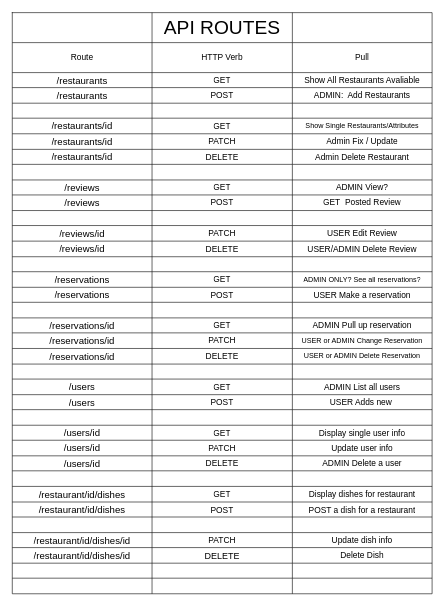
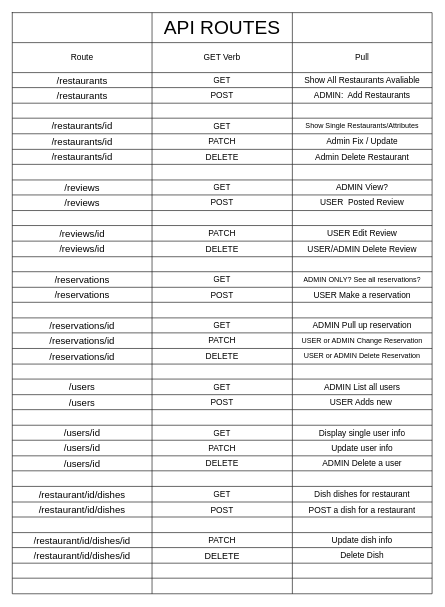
(222, 57) -> (222, 57)
(362, 203) -> (362, 203)
(362, 494) -> (362, 494)
